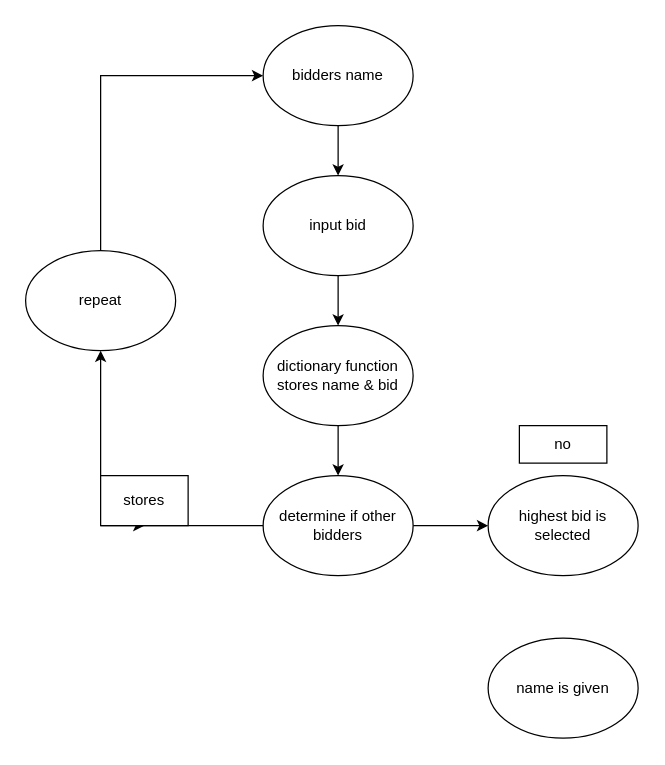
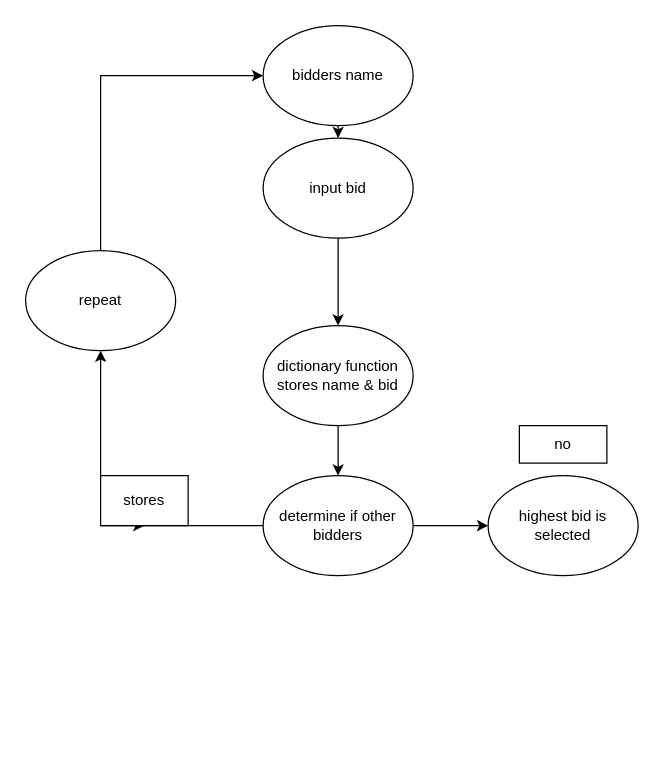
(338, 226) -> (338, 188)
(563, 688) -> none
